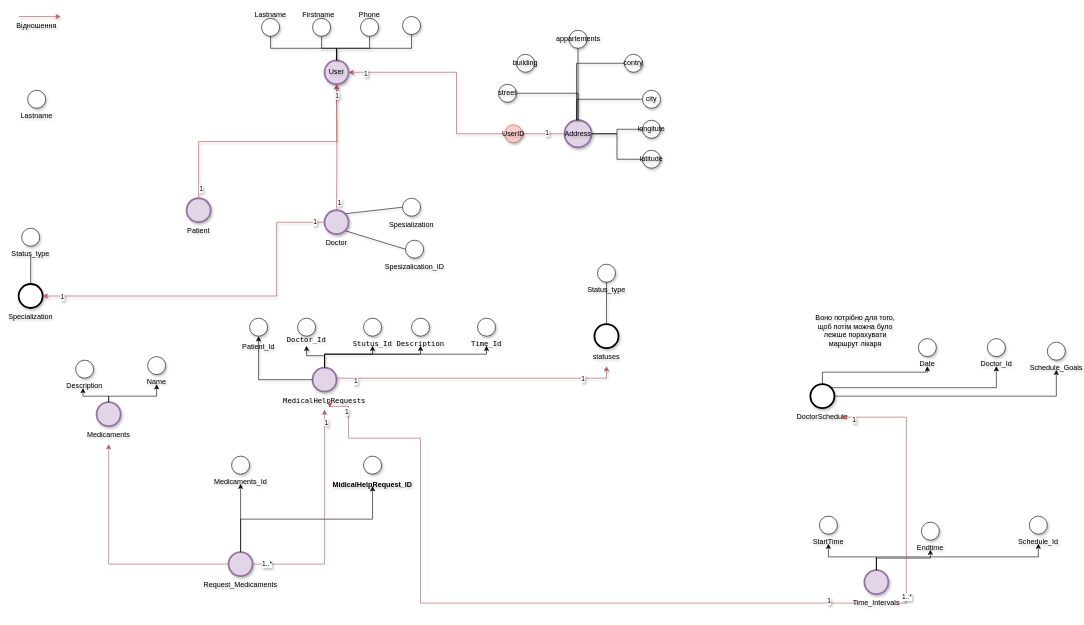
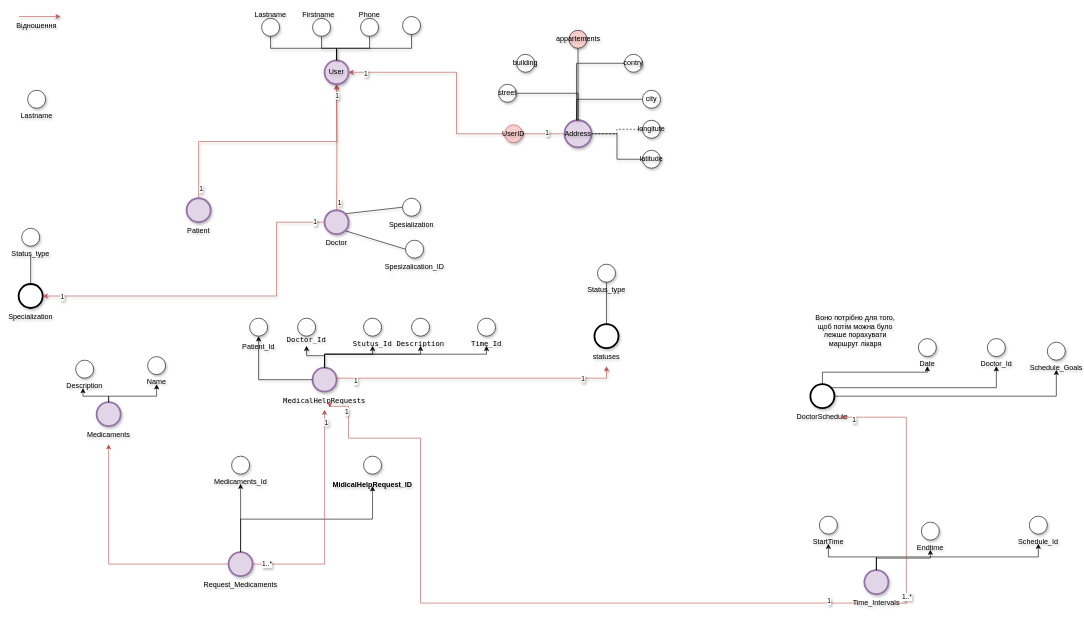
(578, 39) -> (578, 39)
(628, 129) -> (628, 129)
